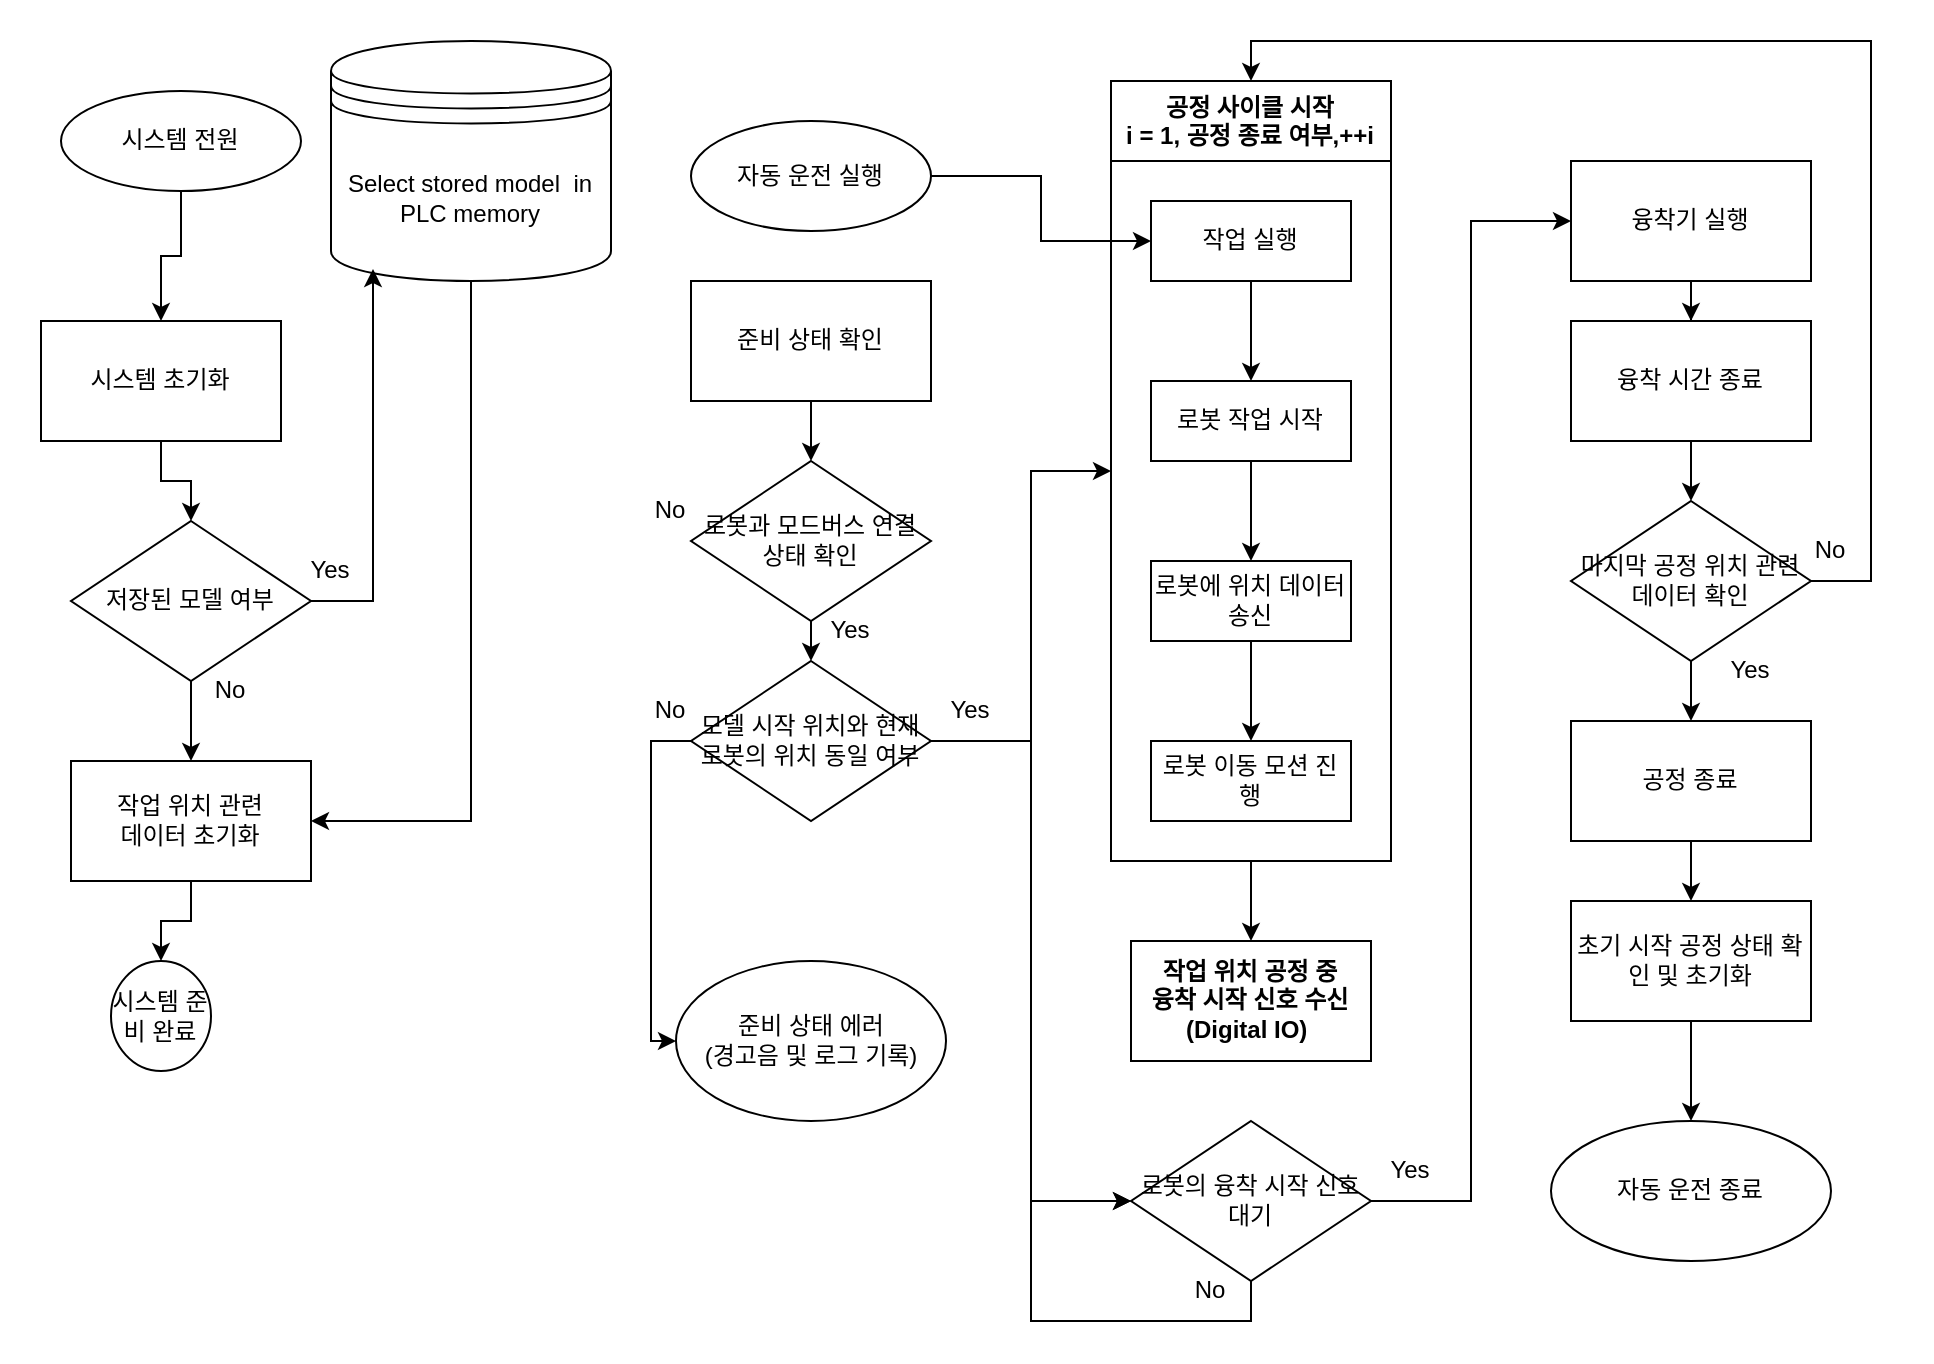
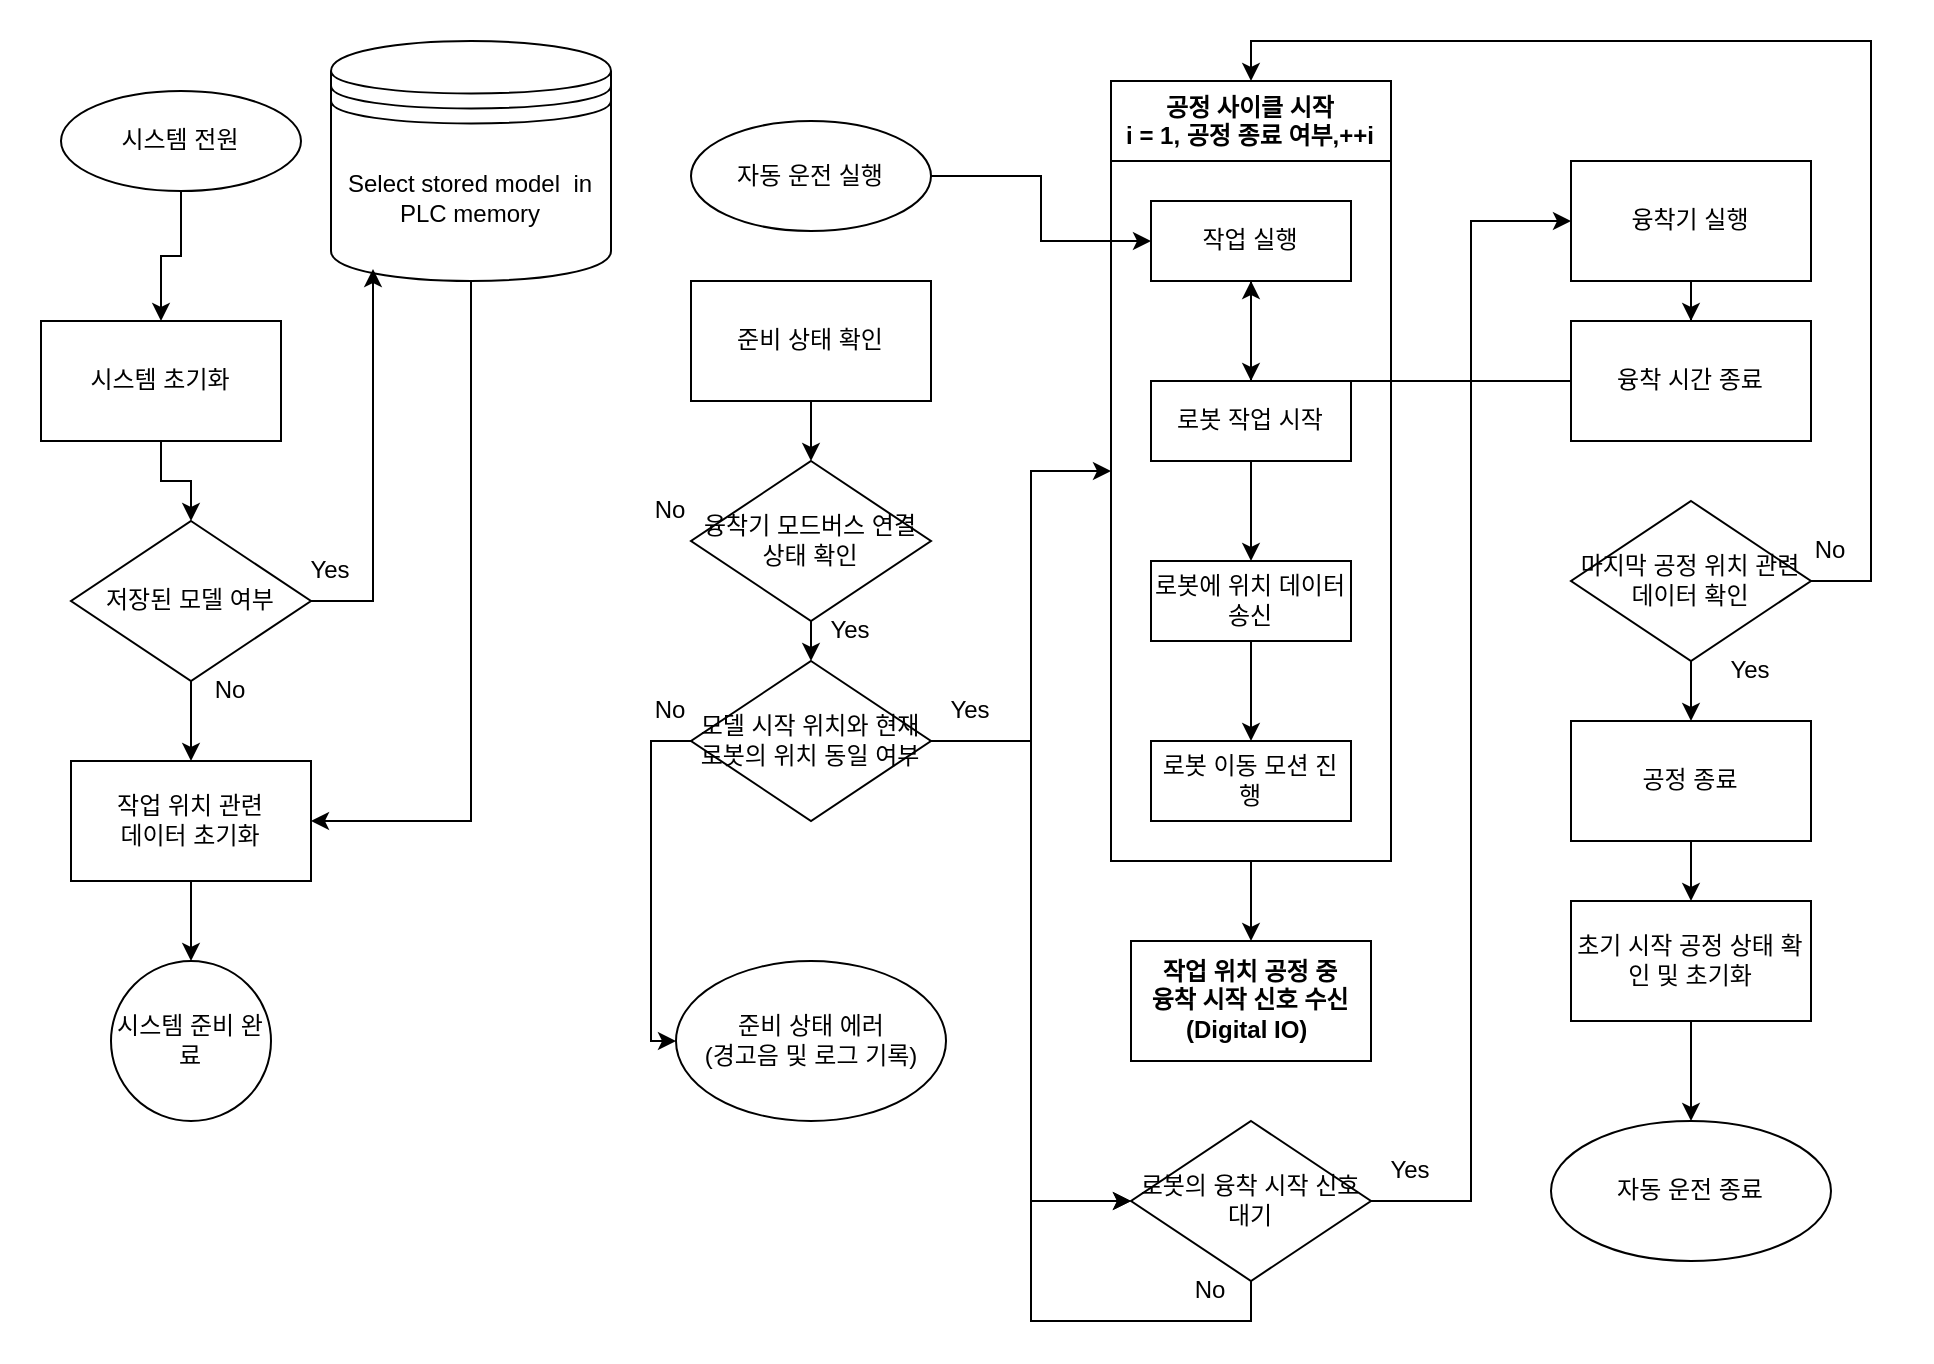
(1691, 478) -> (1461, 381)
(811, 541) -> (811, 541)
(161, 1016) -> (191, 1041)
